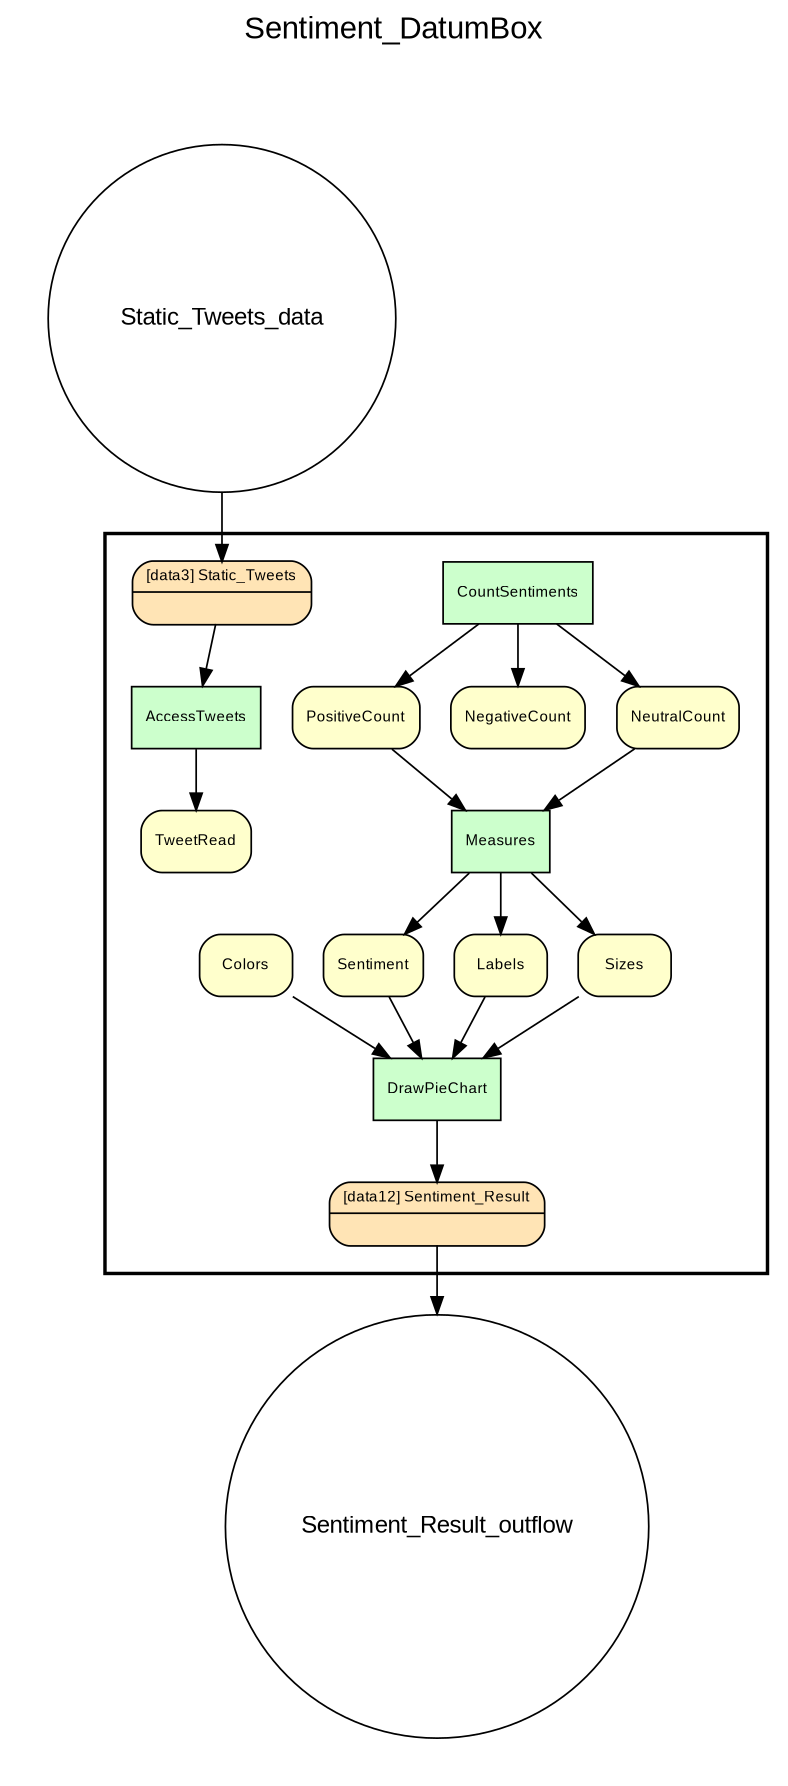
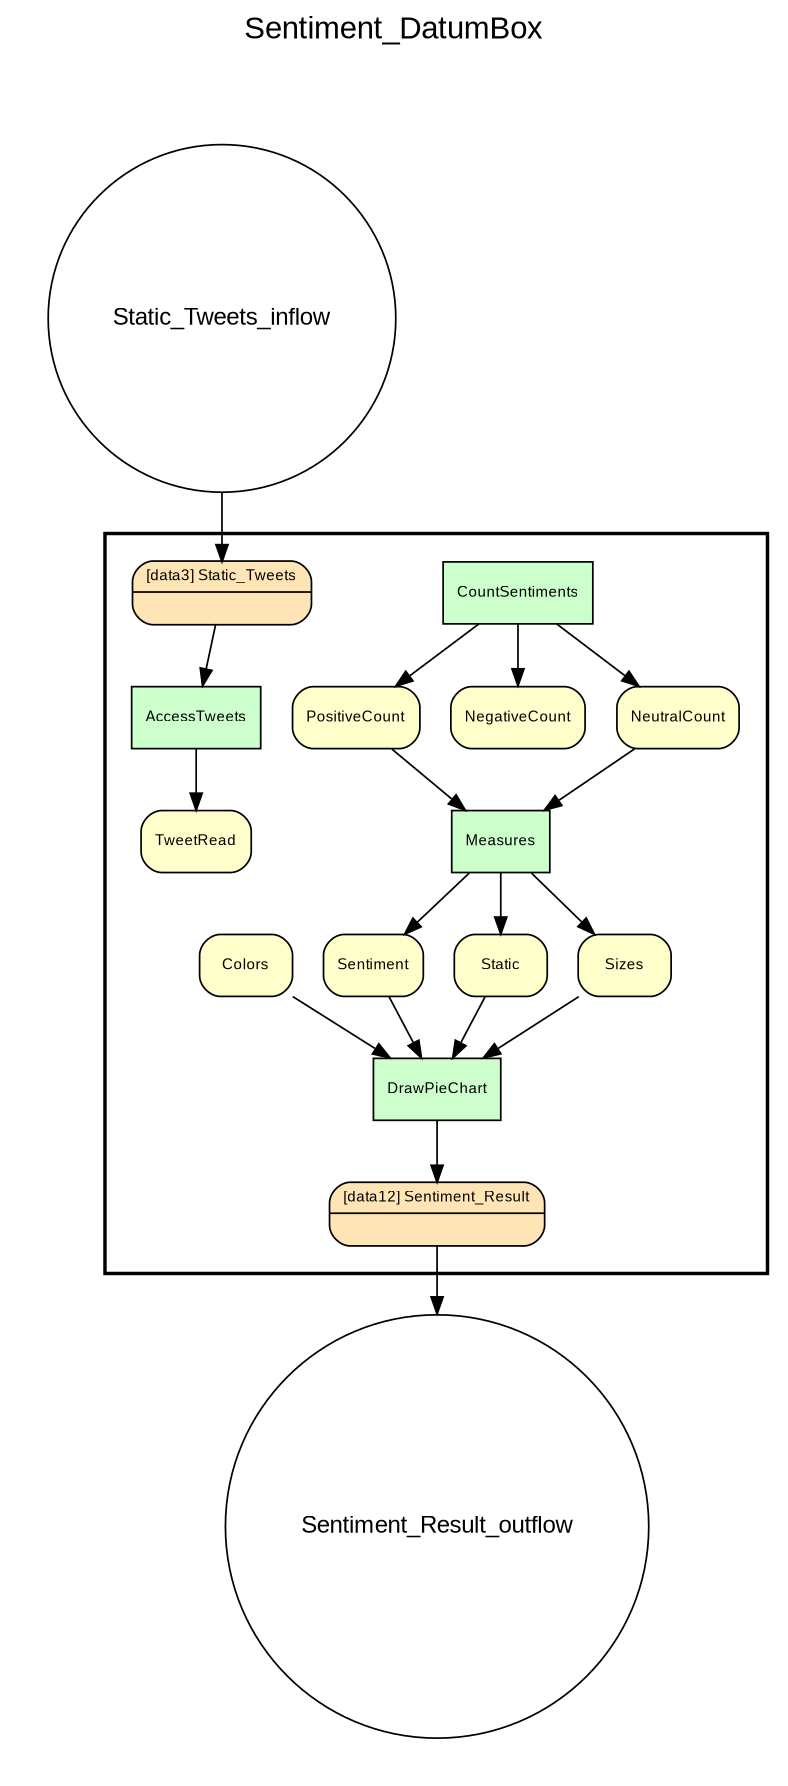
(222, 318) -> (222, 318)
(501, 965) -> (501, 965)
